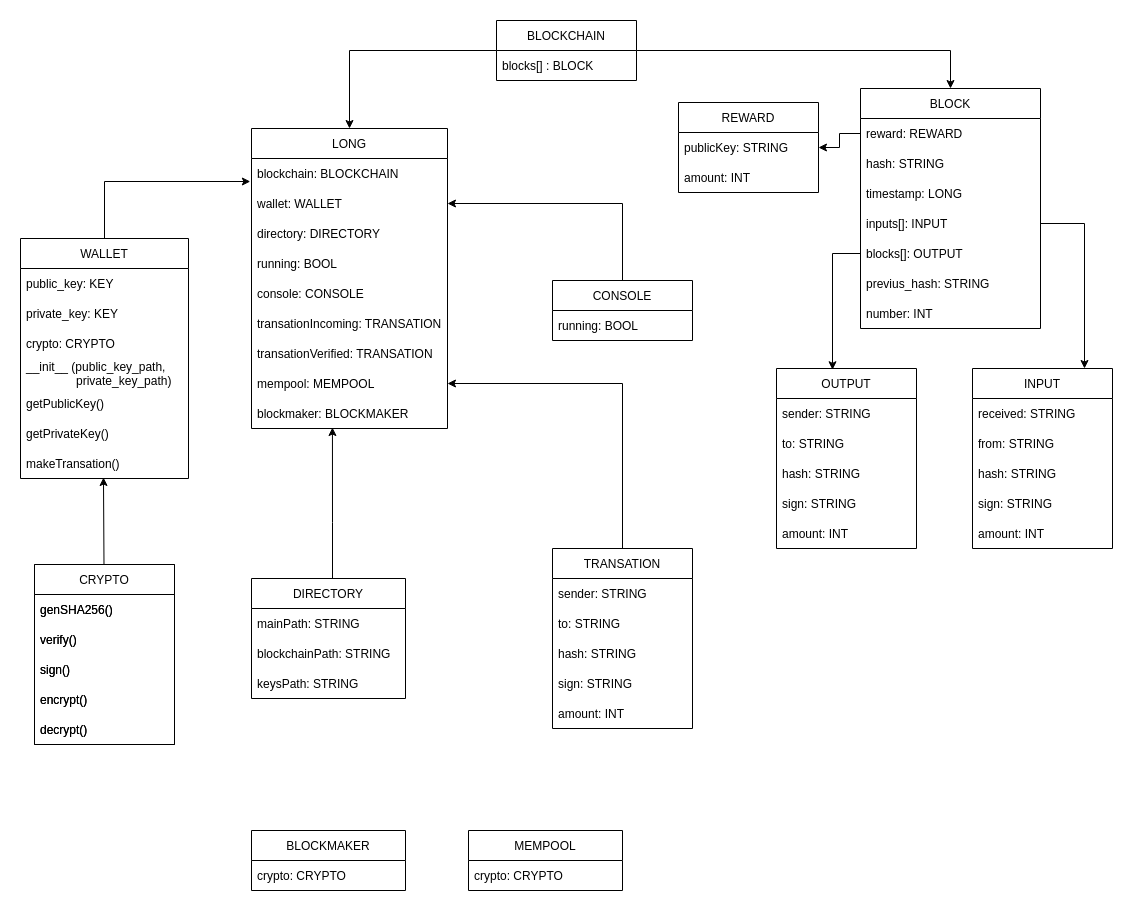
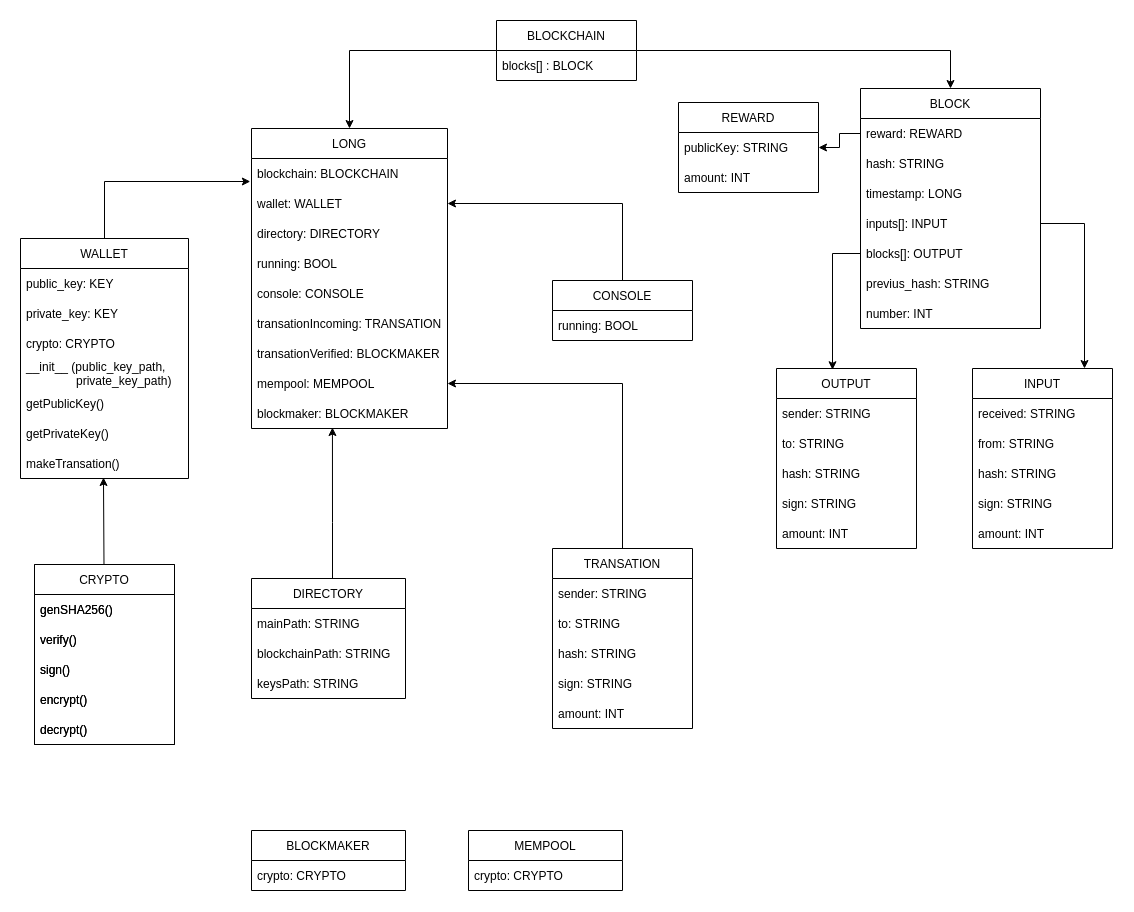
(350, 354) -> (350, 354)
